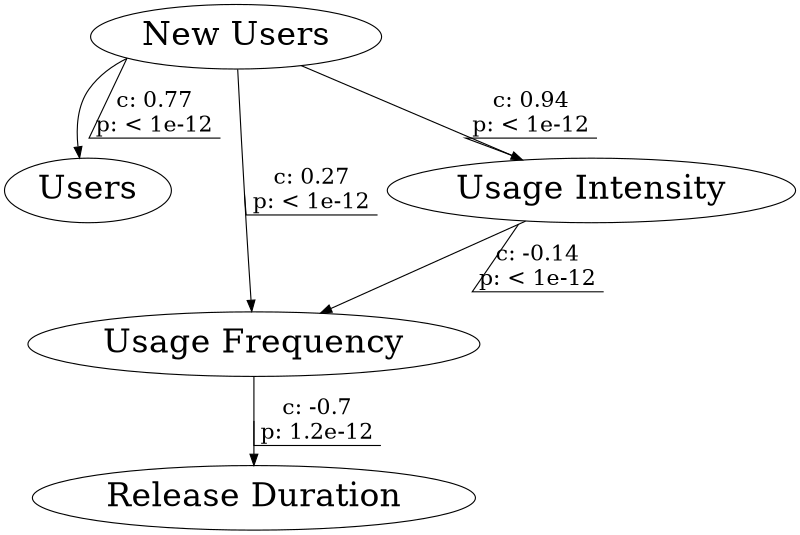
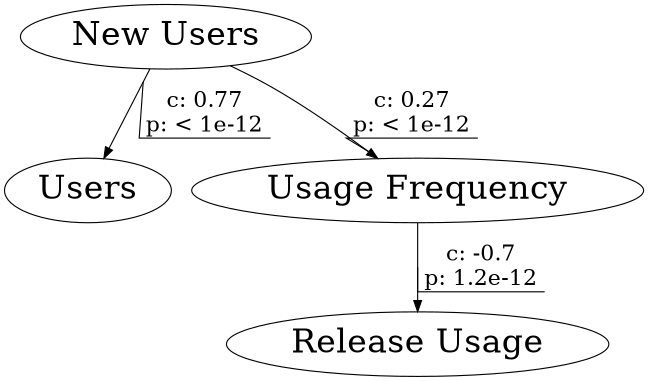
(591, 190) -> none
(254, 498) -> (418, 344)
